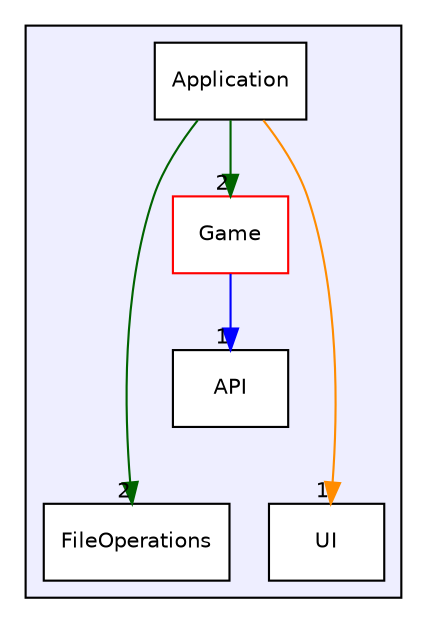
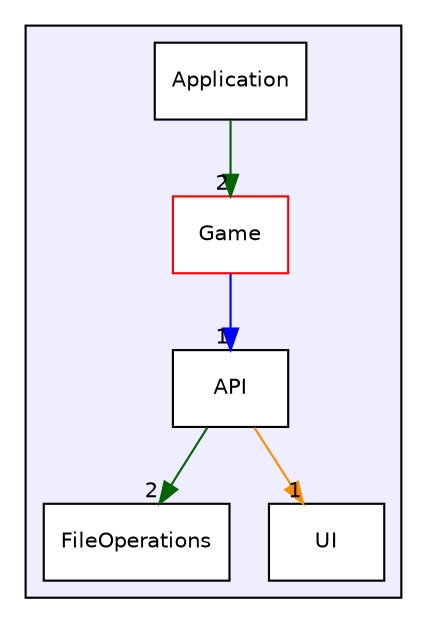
(133, 294) -> (189, 456)
(329, 294) -> (273, 456)
